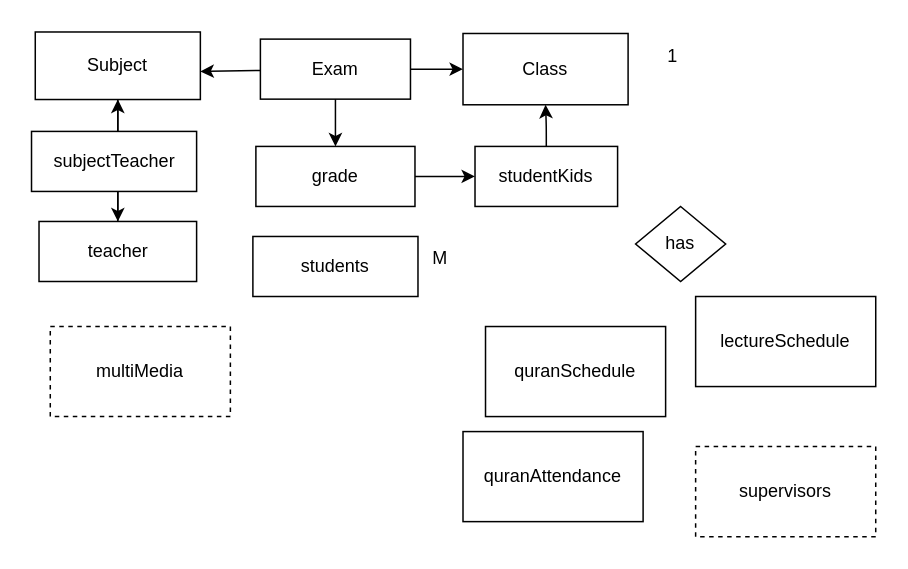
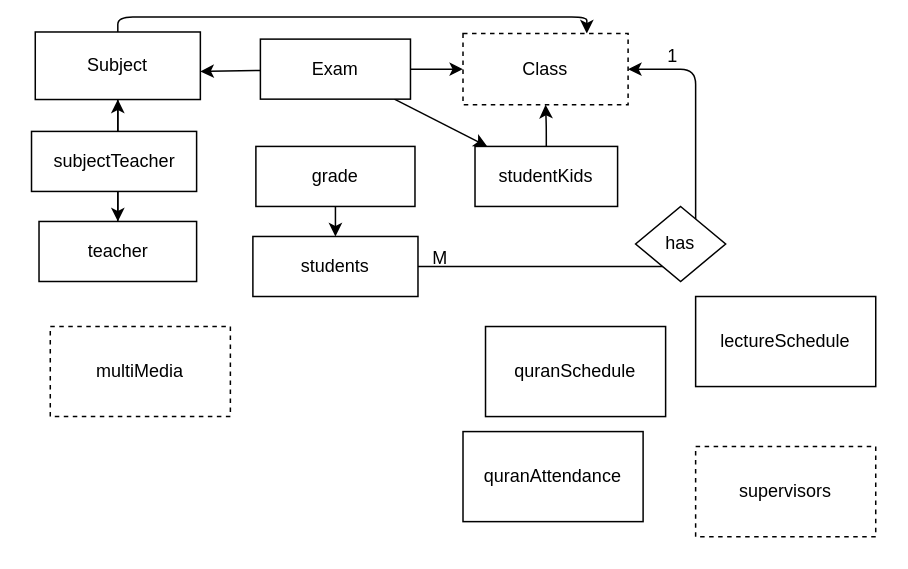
none -> (349, 17)
(545, 69) -> (545, 69)
(335, 117) -> (436, 120)
(440, 176) -> (335, 216)
none -> (540, 266)
